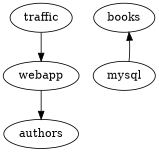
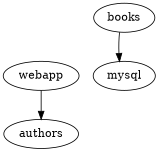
(41, 18) -> none
(130, 51) -> (119, 43)
